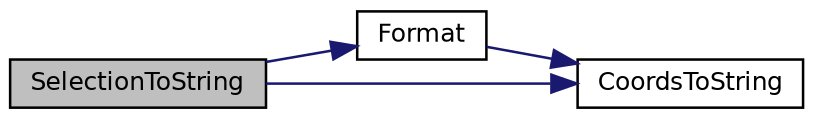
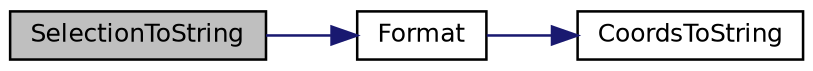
(408, 84) -> none
